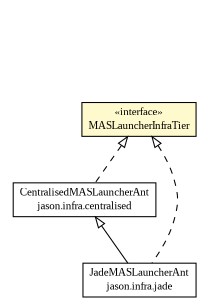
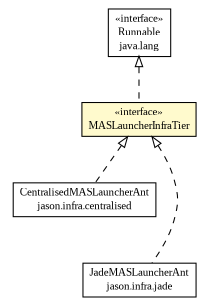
none -> (139, 32)
(115, 244) -> none
